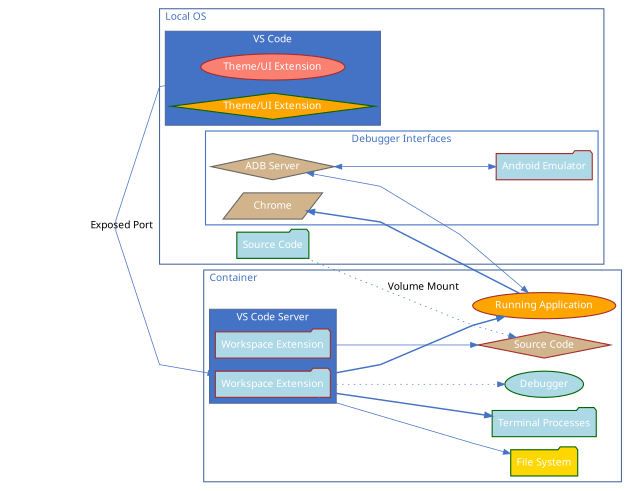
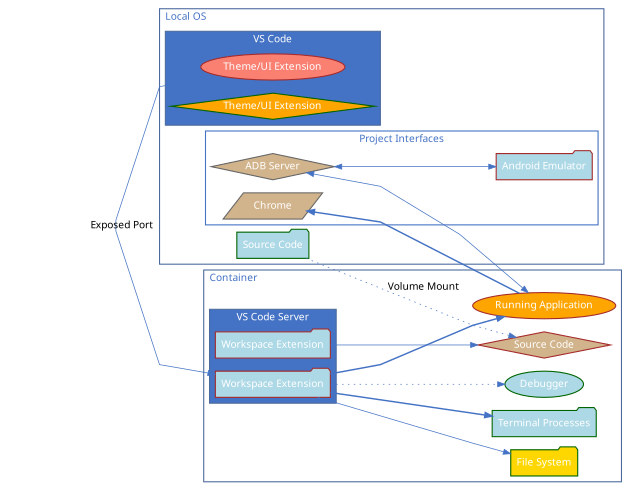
(402, 139) -> (402, 139)
